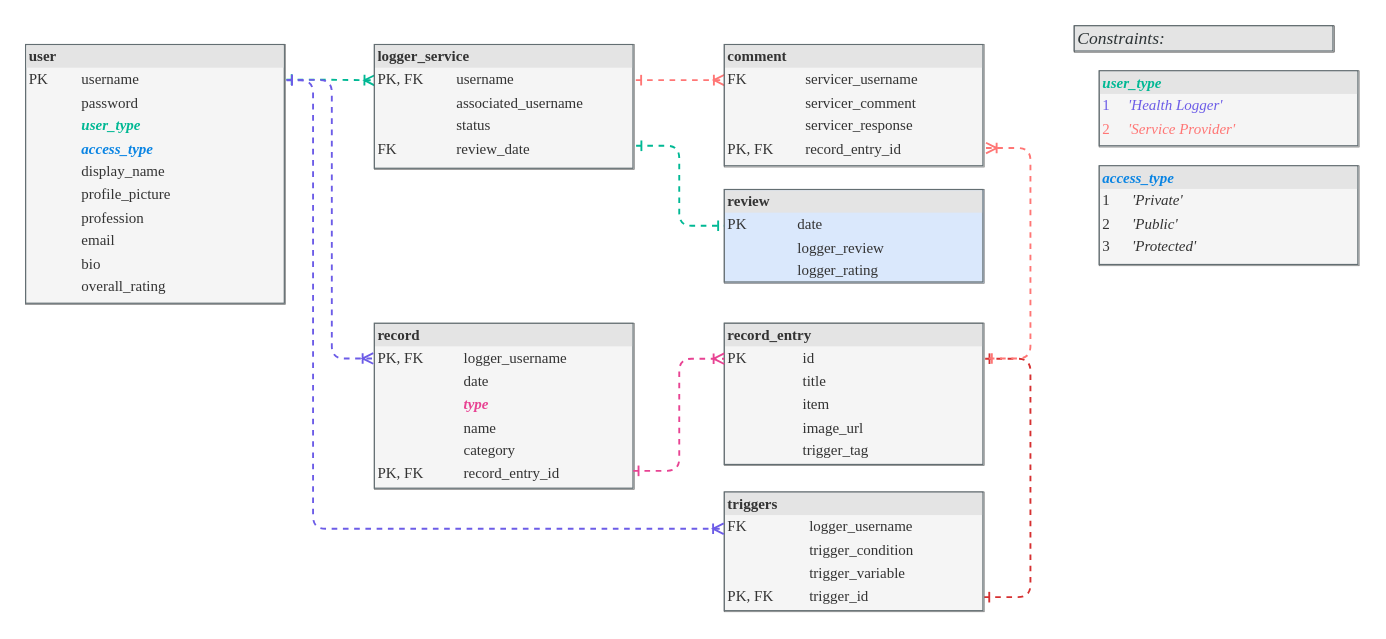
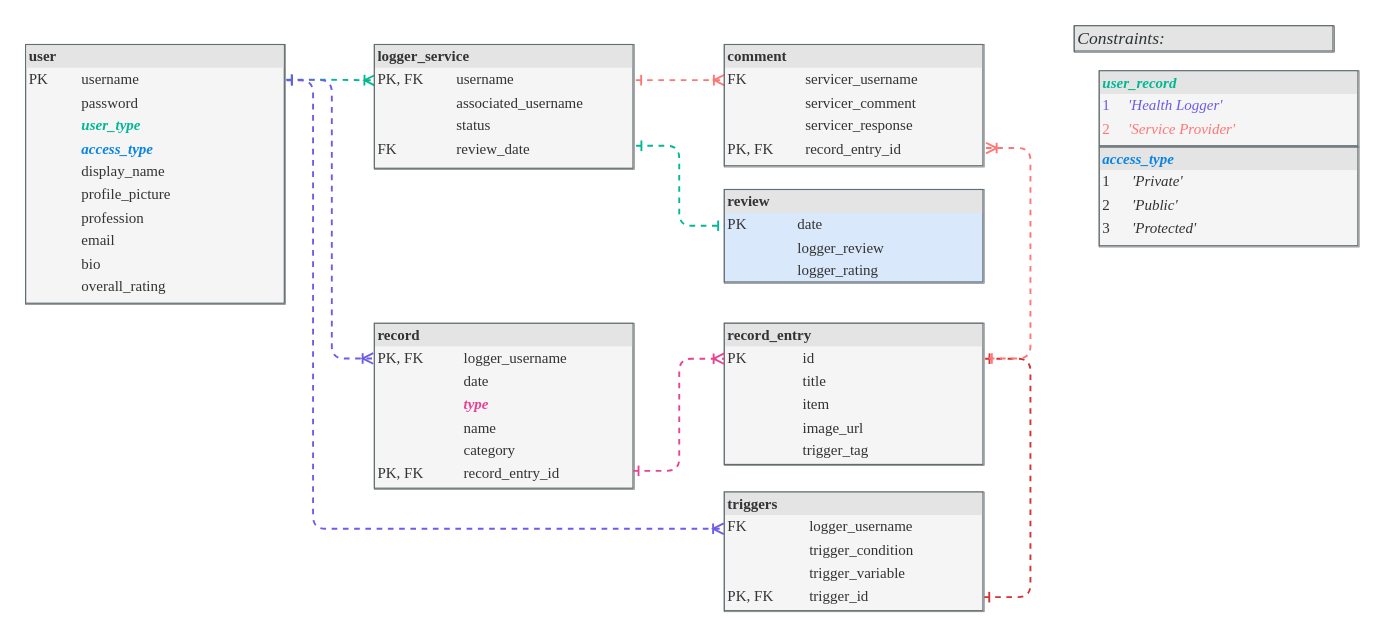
(1169, 98) -> (1169, 98)
(1229, 216) -> (1229, 197)
